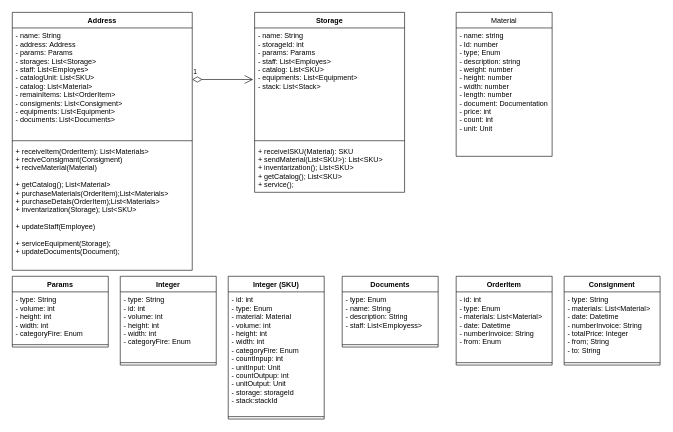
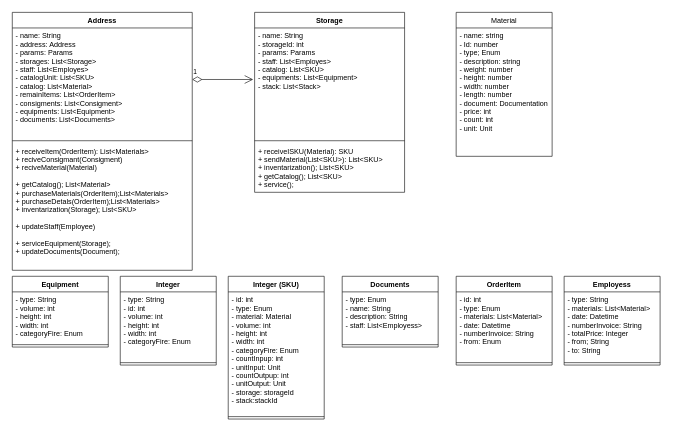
(60, 284) -> (60, 284)
(612, 284) -> (612, 284)
